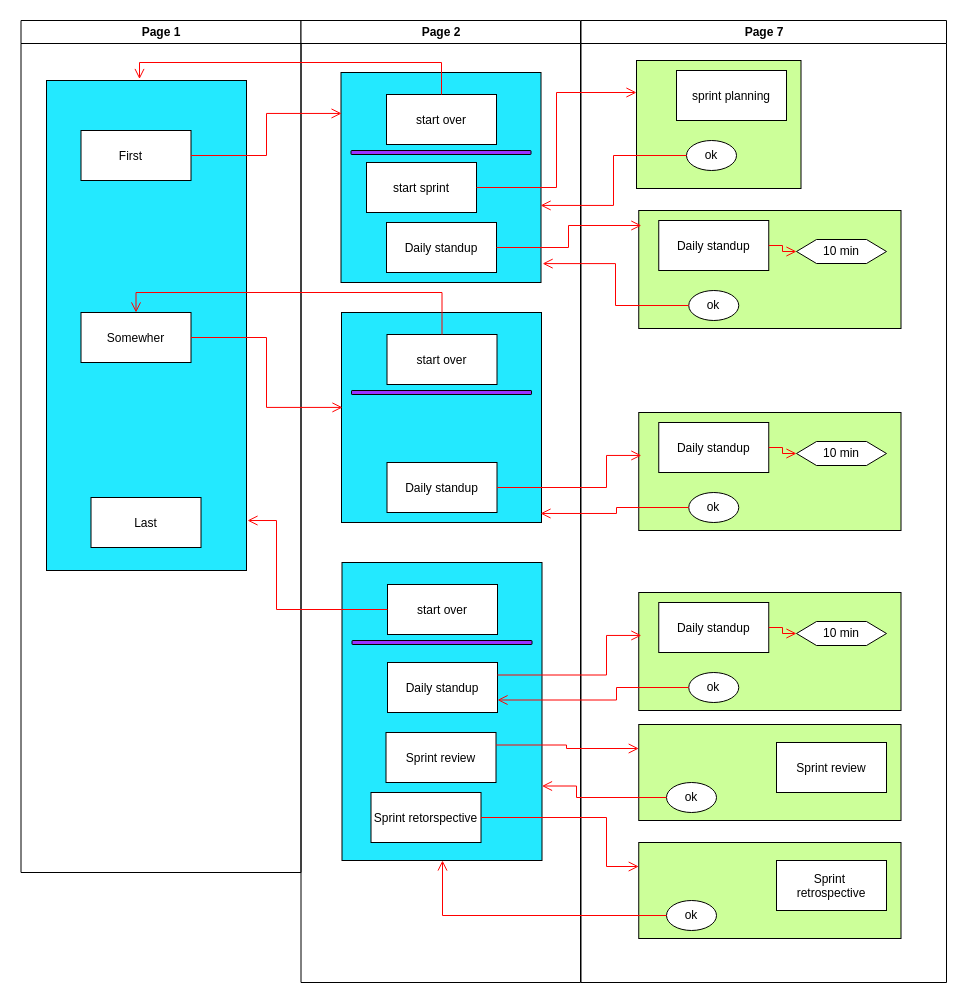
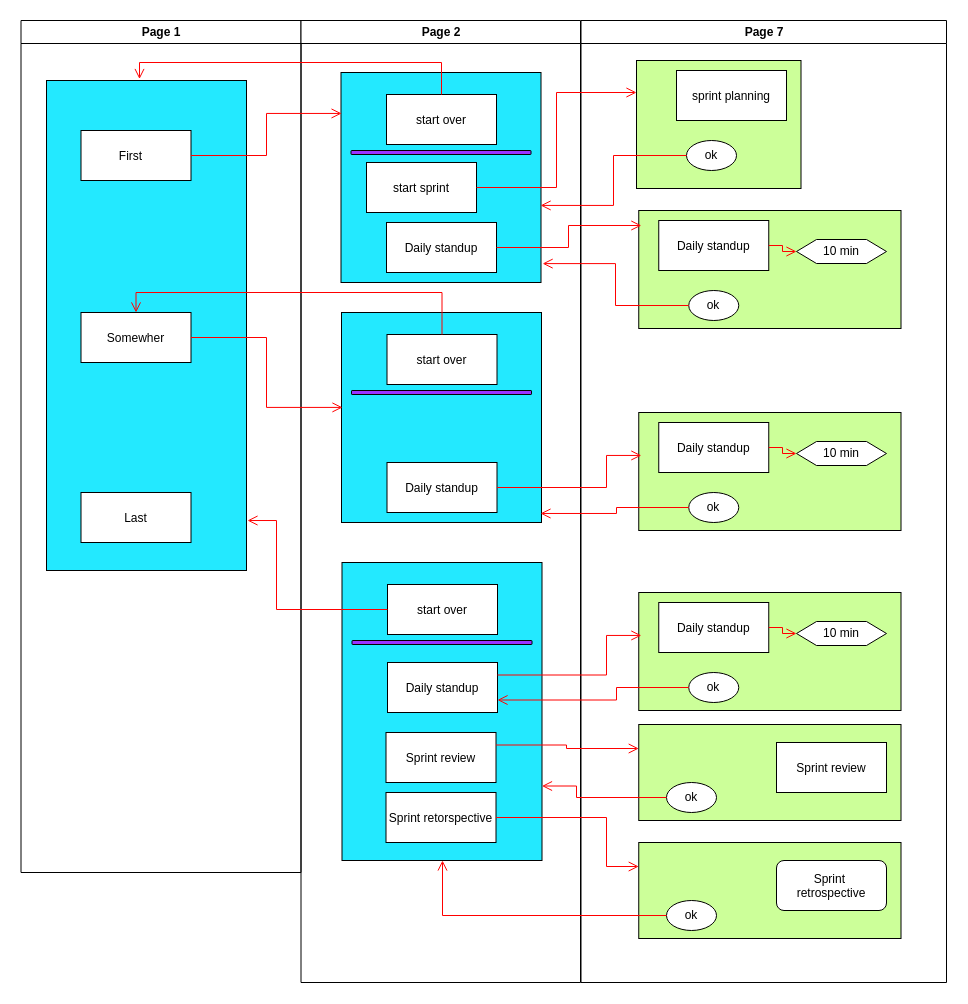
(146, 523) -> (136, 518)
(426, 818) -> (441, 818)
(832, 886) -> (832, 886)
